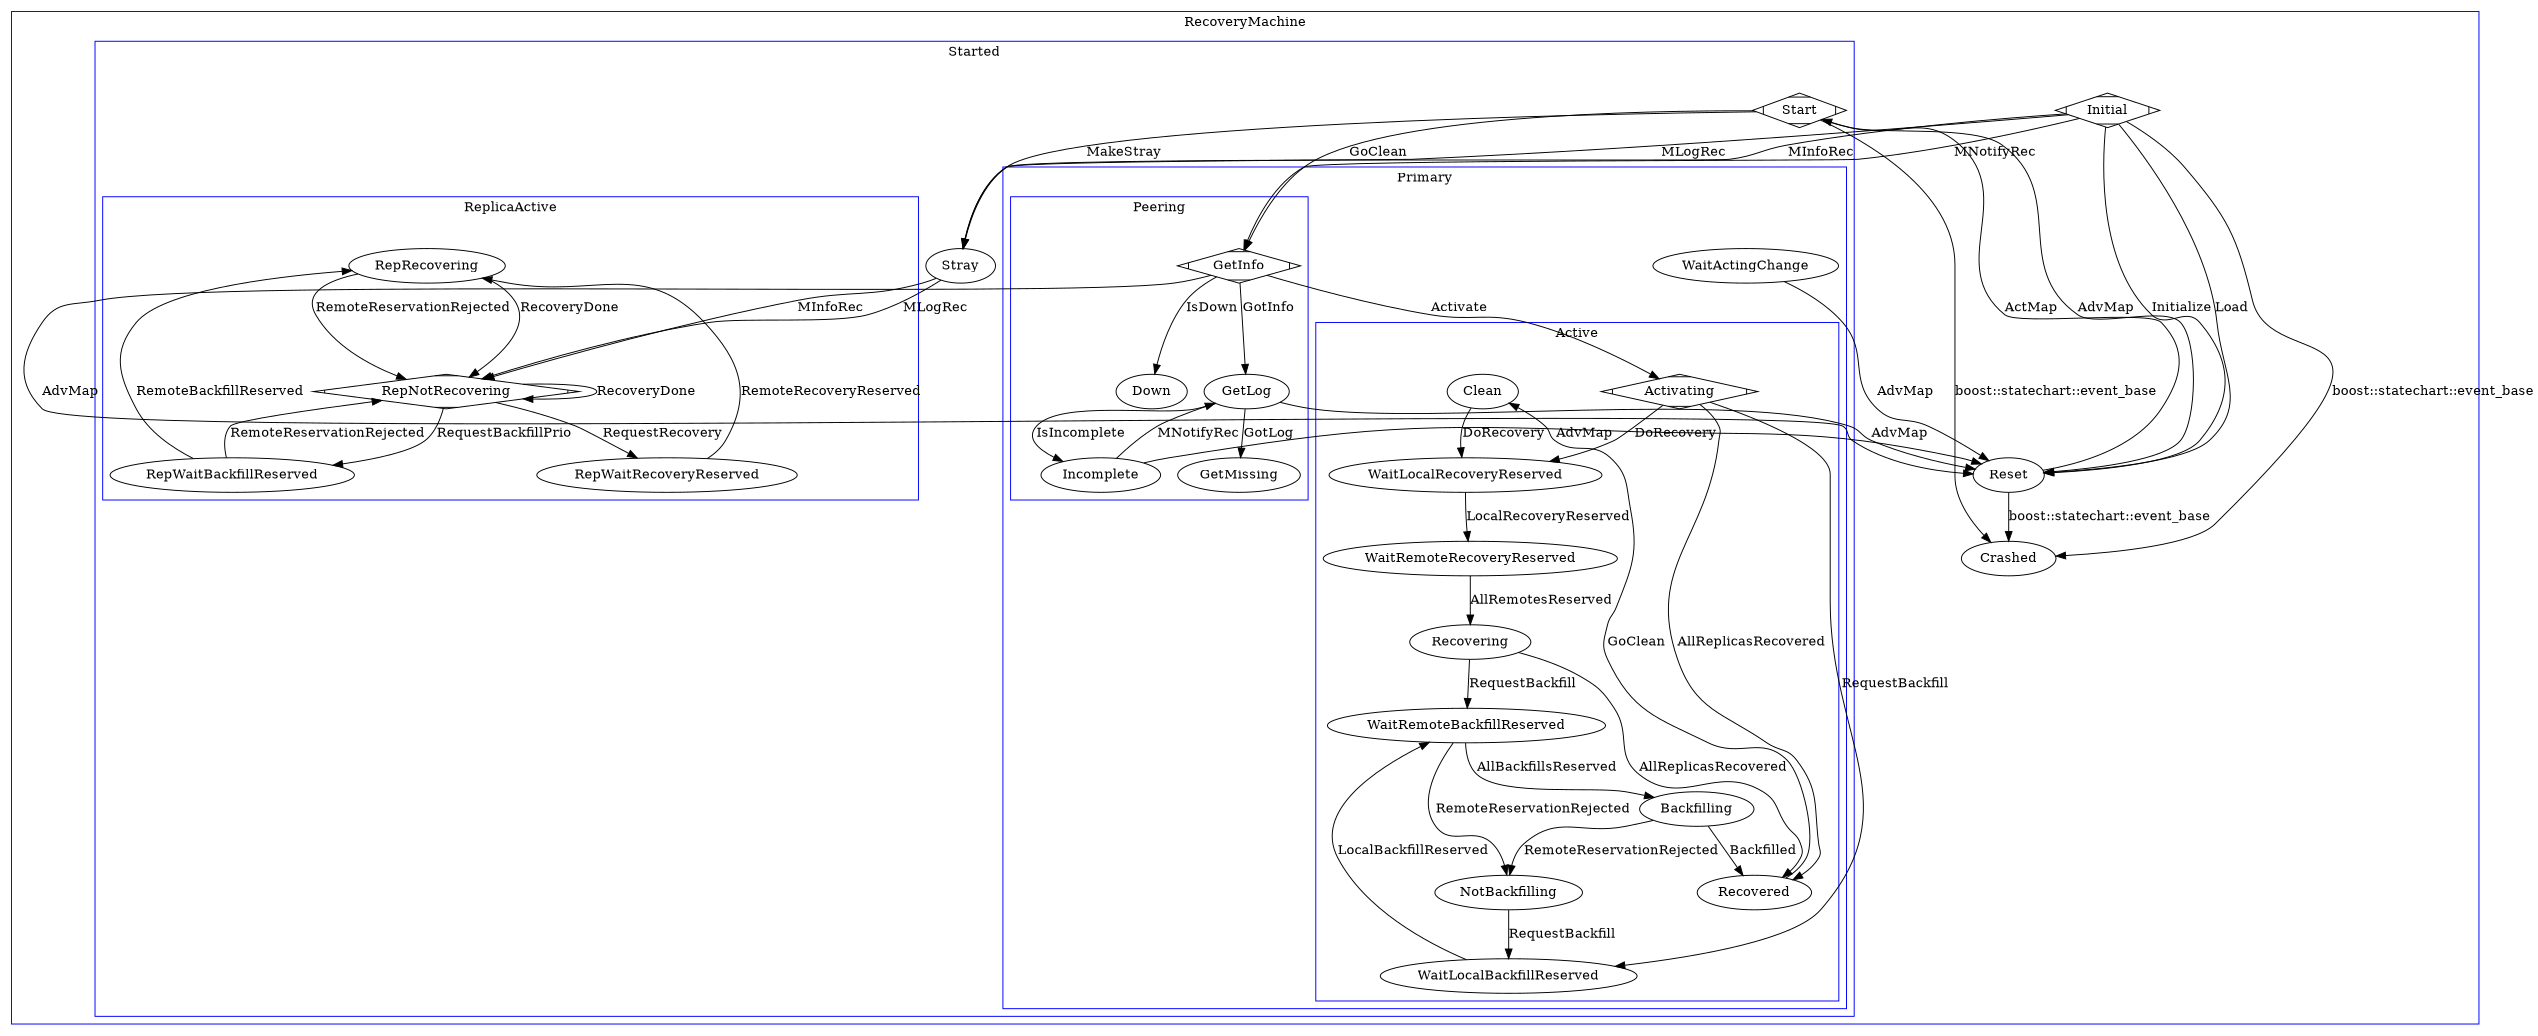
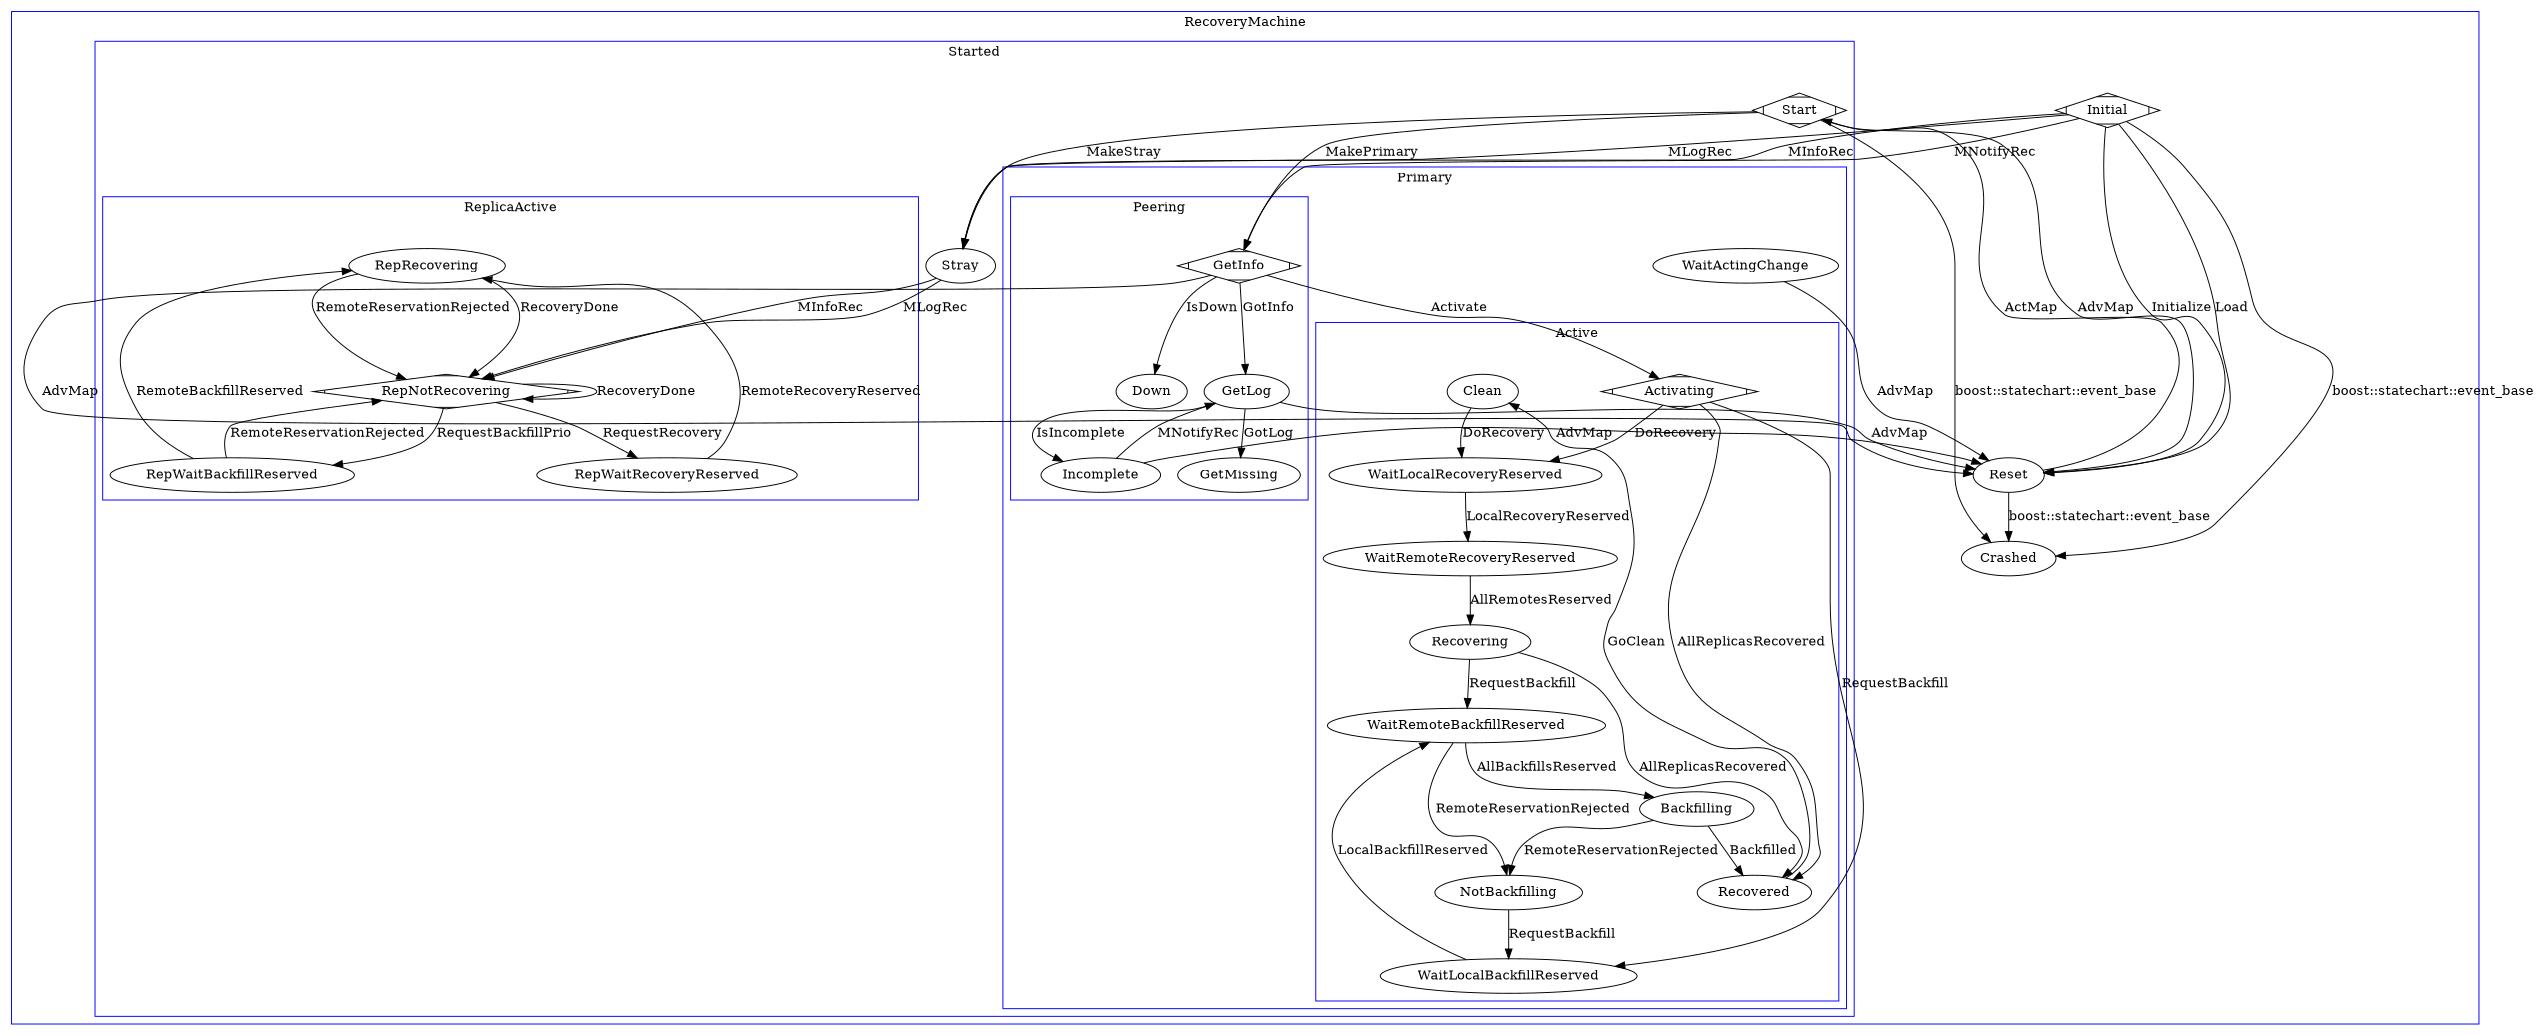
(1379, 152) -> (1372, 152)
